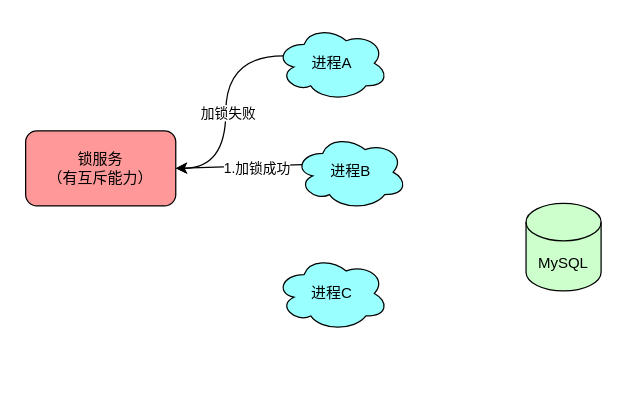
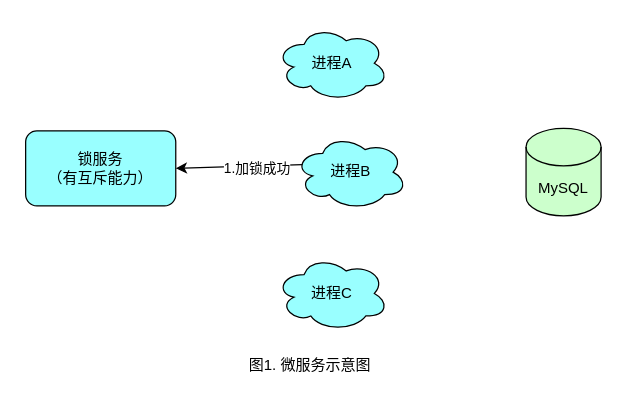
(227, 95) -> none
(101, 168) -> (101, 168)
(563, 247) -> (563, 172)
none -> (310, 366)
